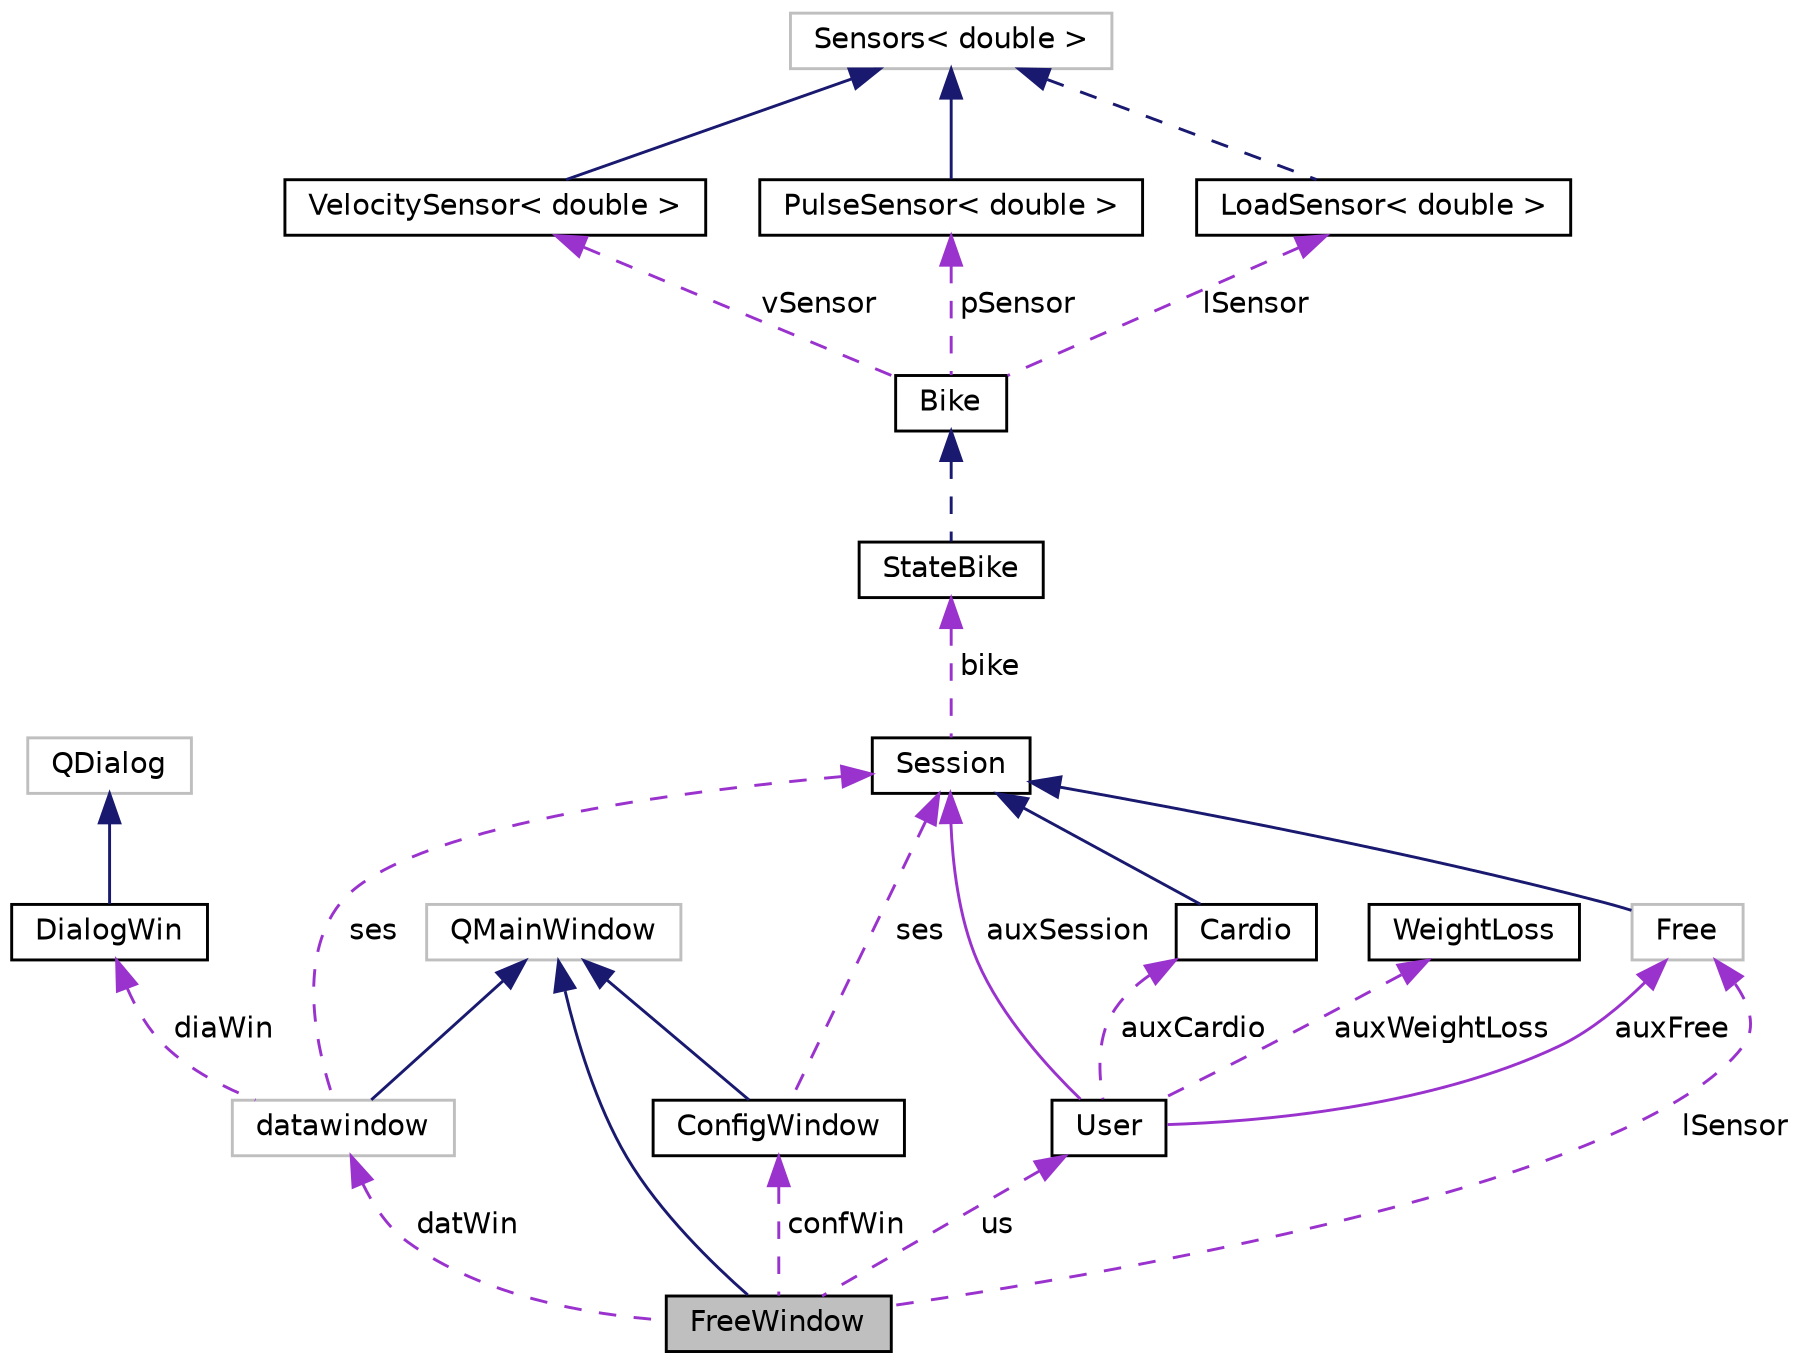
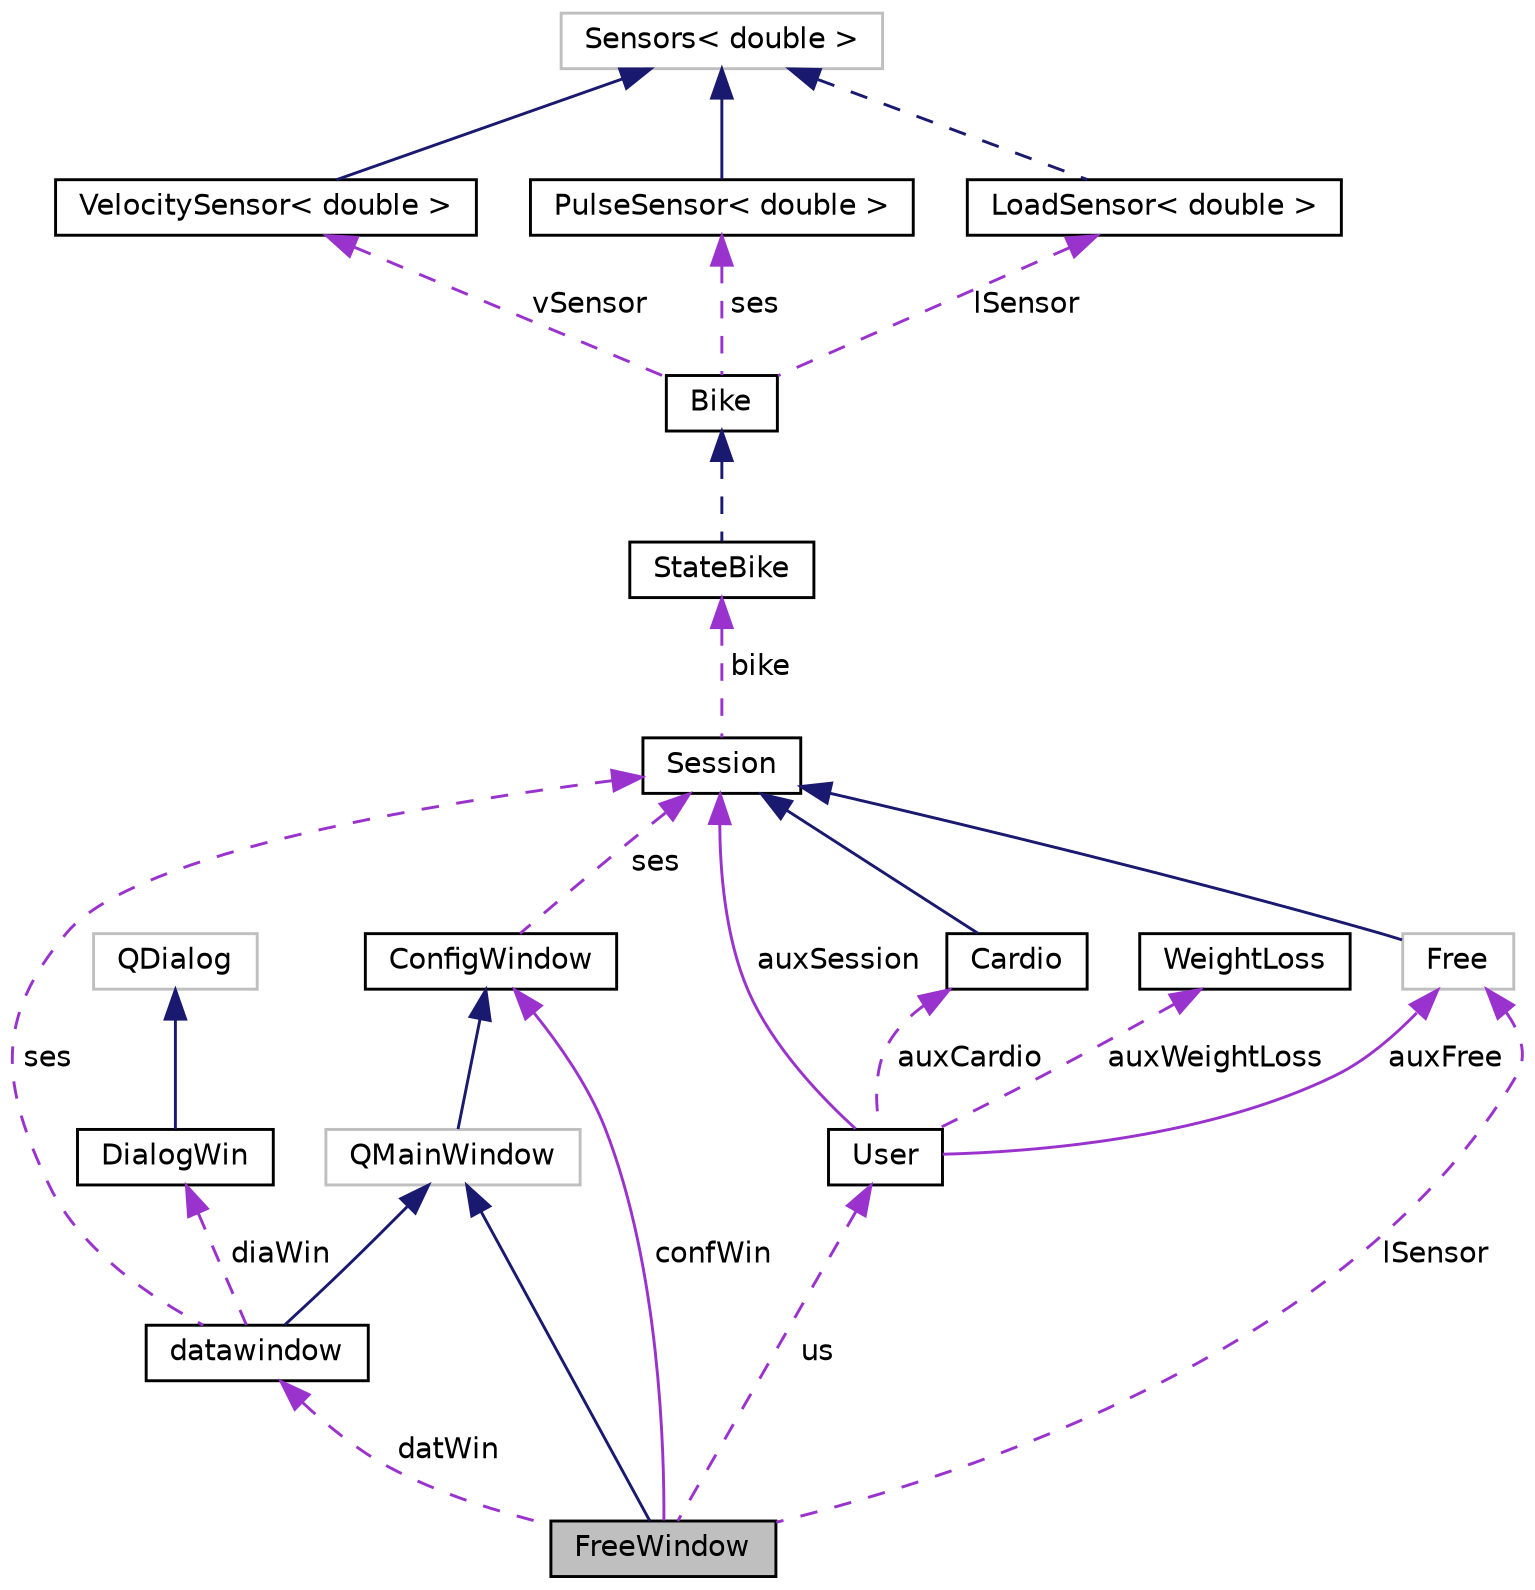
(1014, 305) -> (751, 305)
(678, 1040) -> (469, 1074)
(343, 1128) -> (257, 1353)
(779, 1241) -> (640, 1255)
